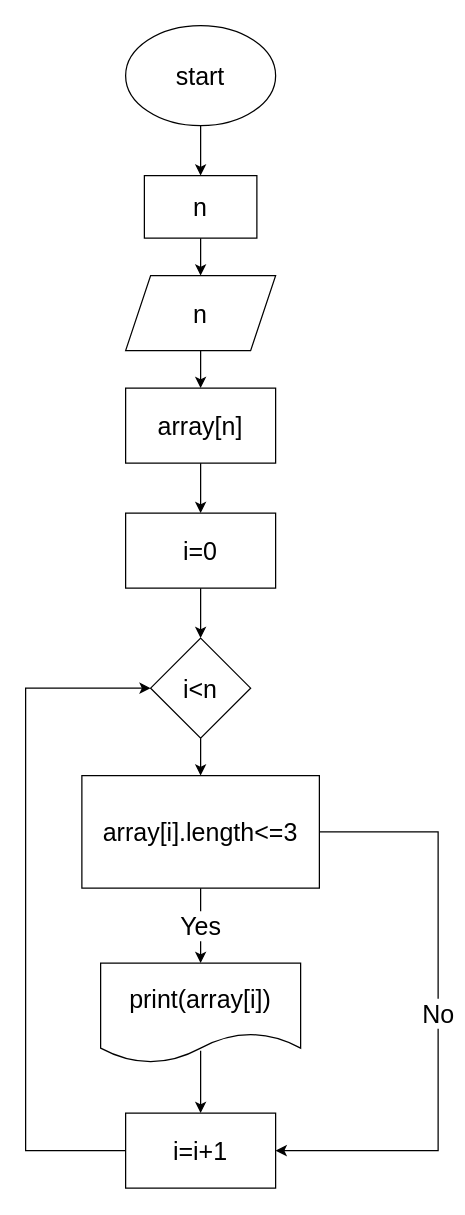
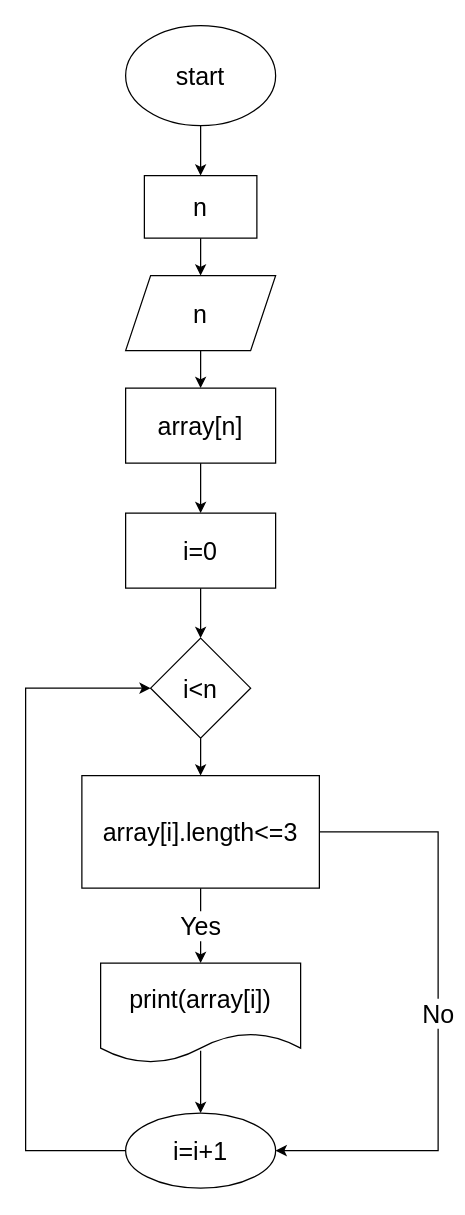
(201, 1151) -> (201, 1151)
